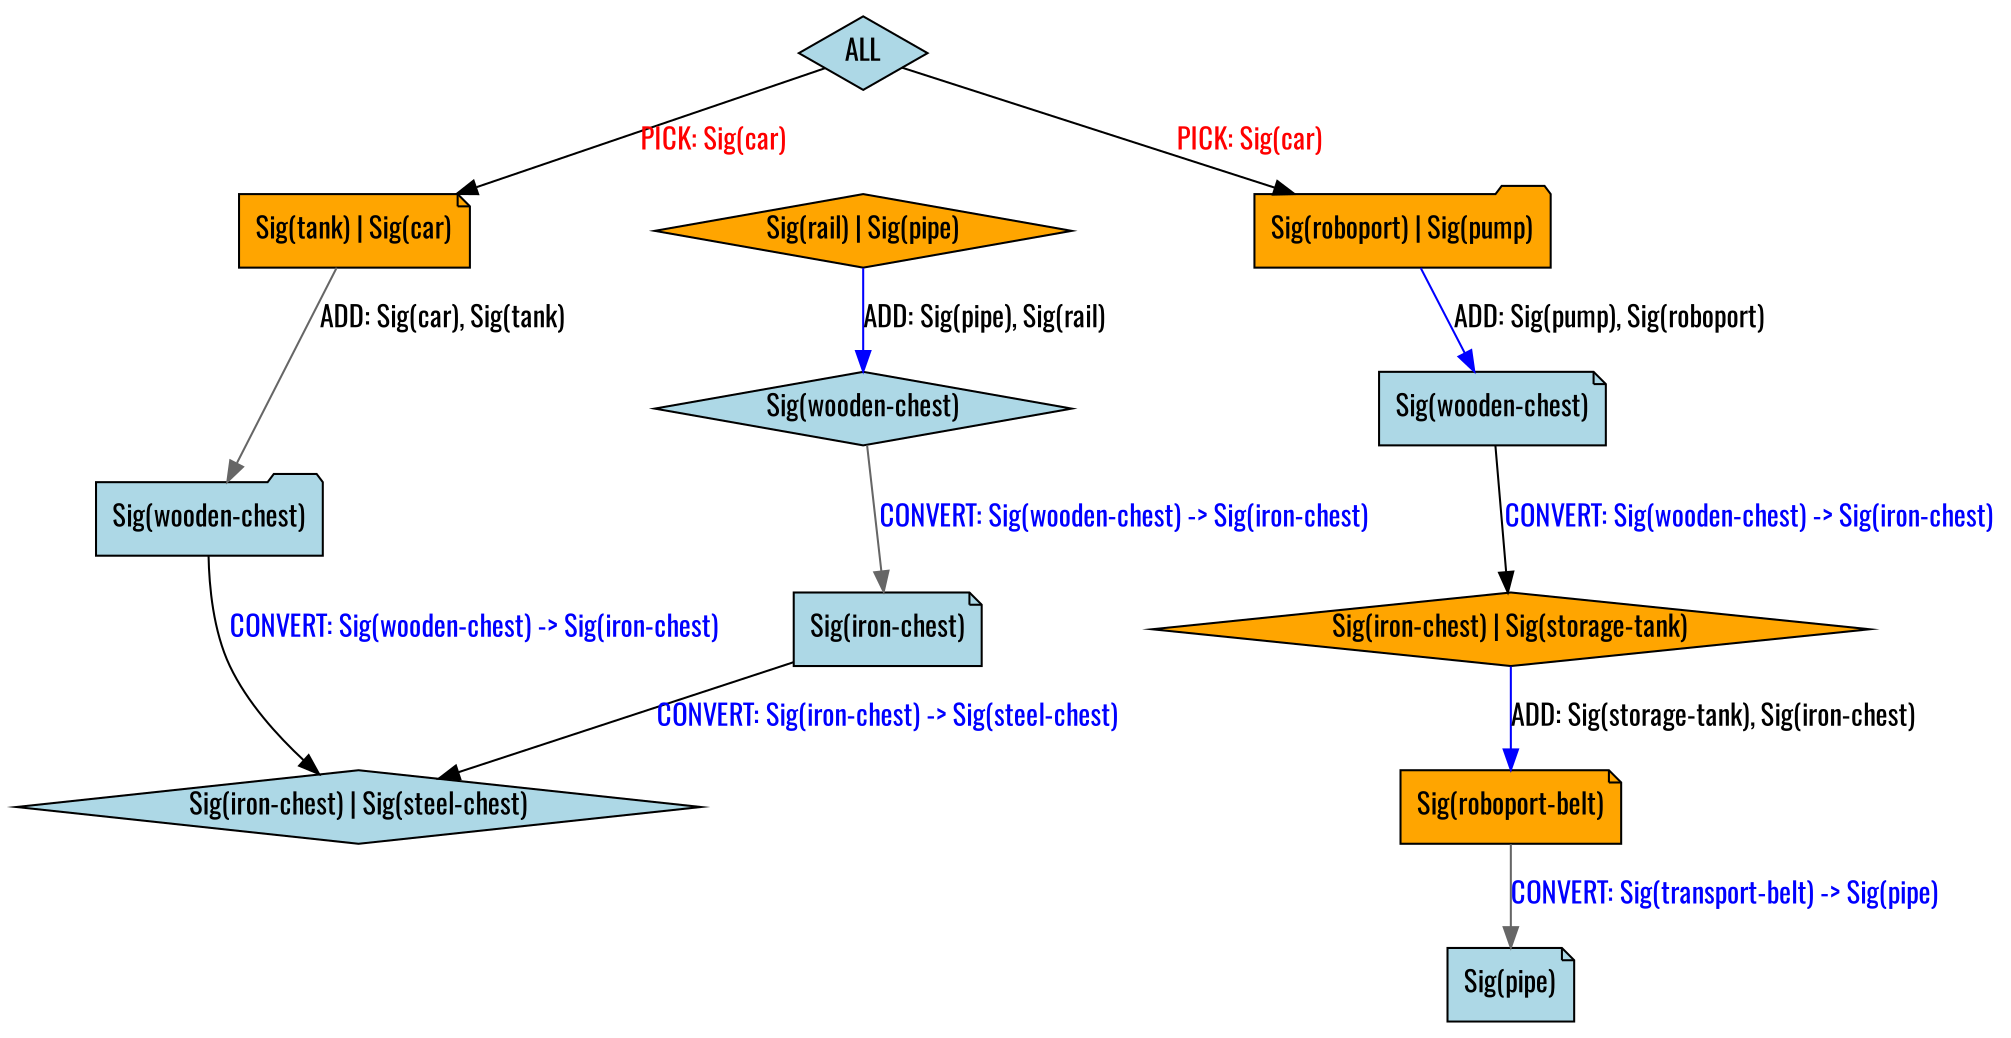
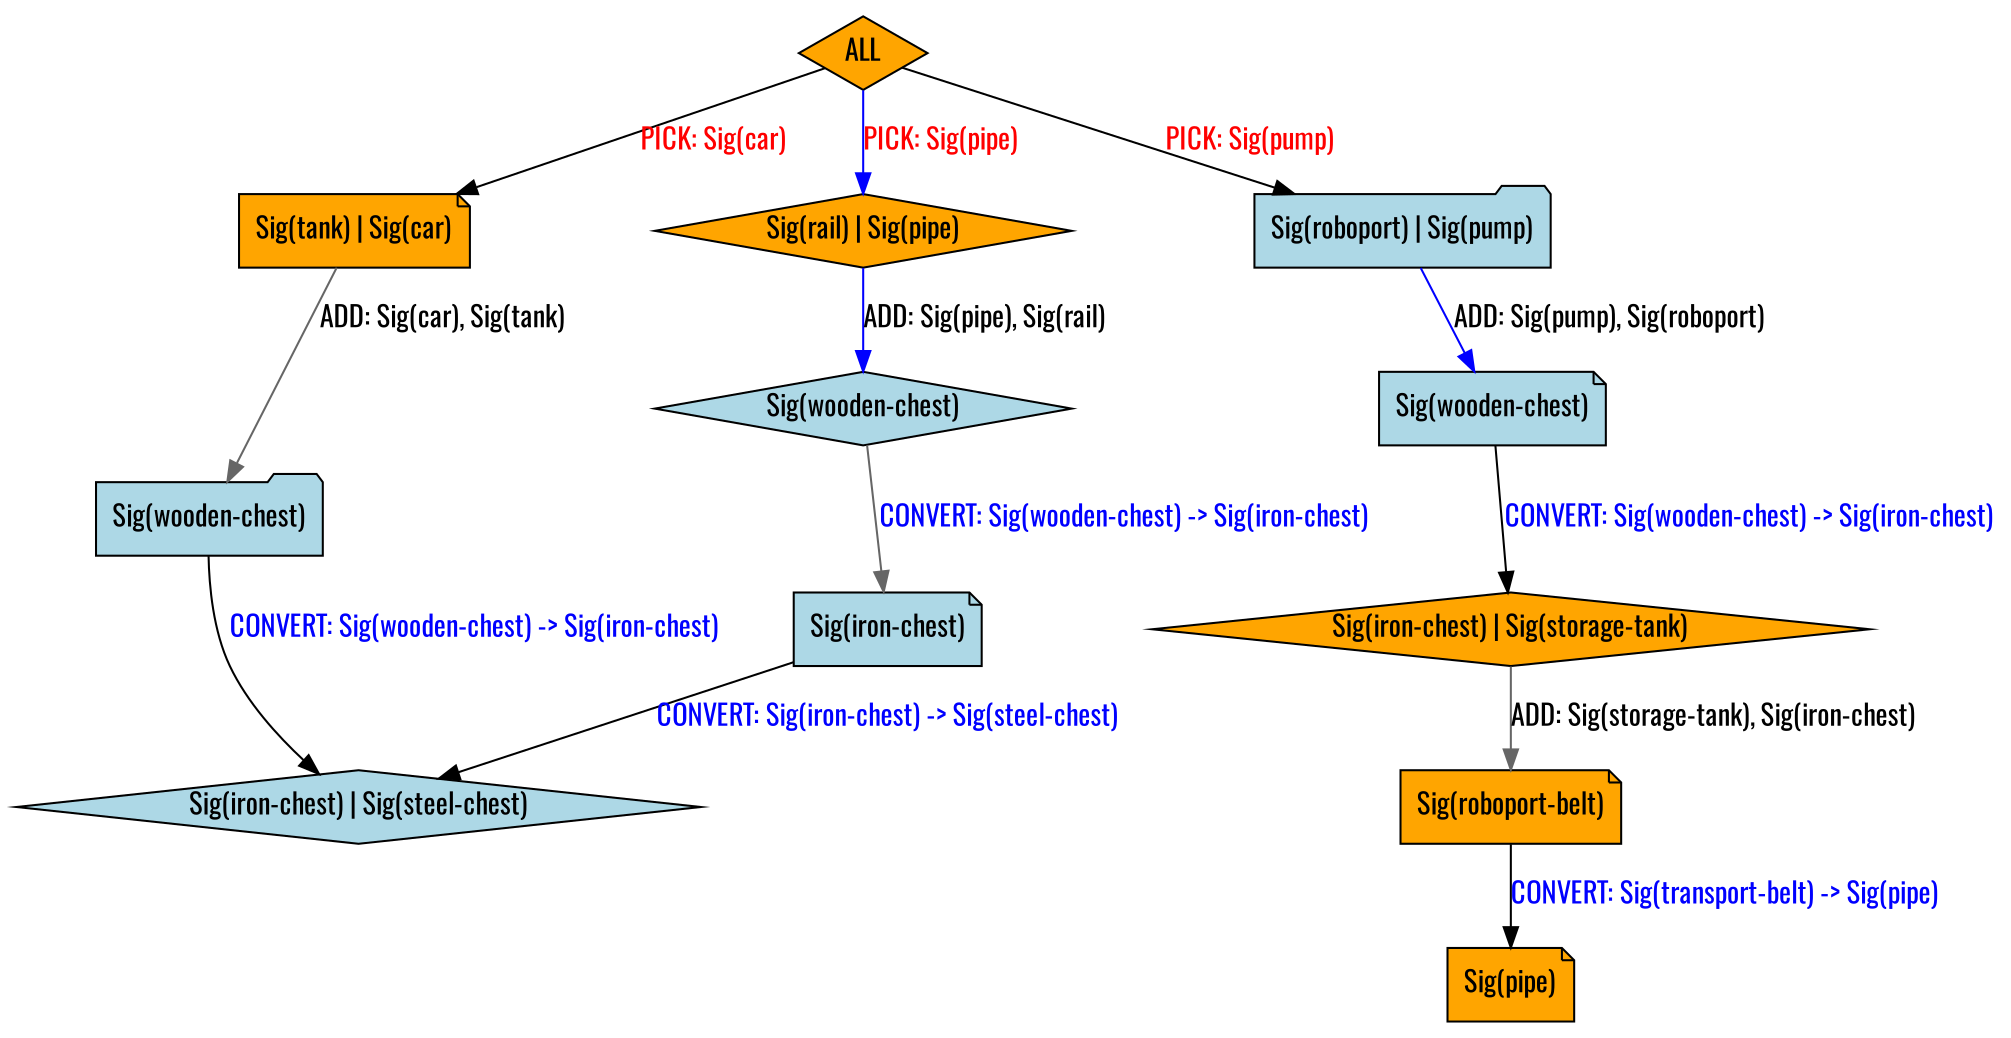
(863, 53) -> (863, 53)
none -> (863, 132)
(1250, 142) -> (1250, 142)
(1403, 231) -> (1403, 231)
(1511, 708) -> (1511, 708)
(1511, 886) -> (1511, 886)
(1511, 985) -> (1511, 985)
